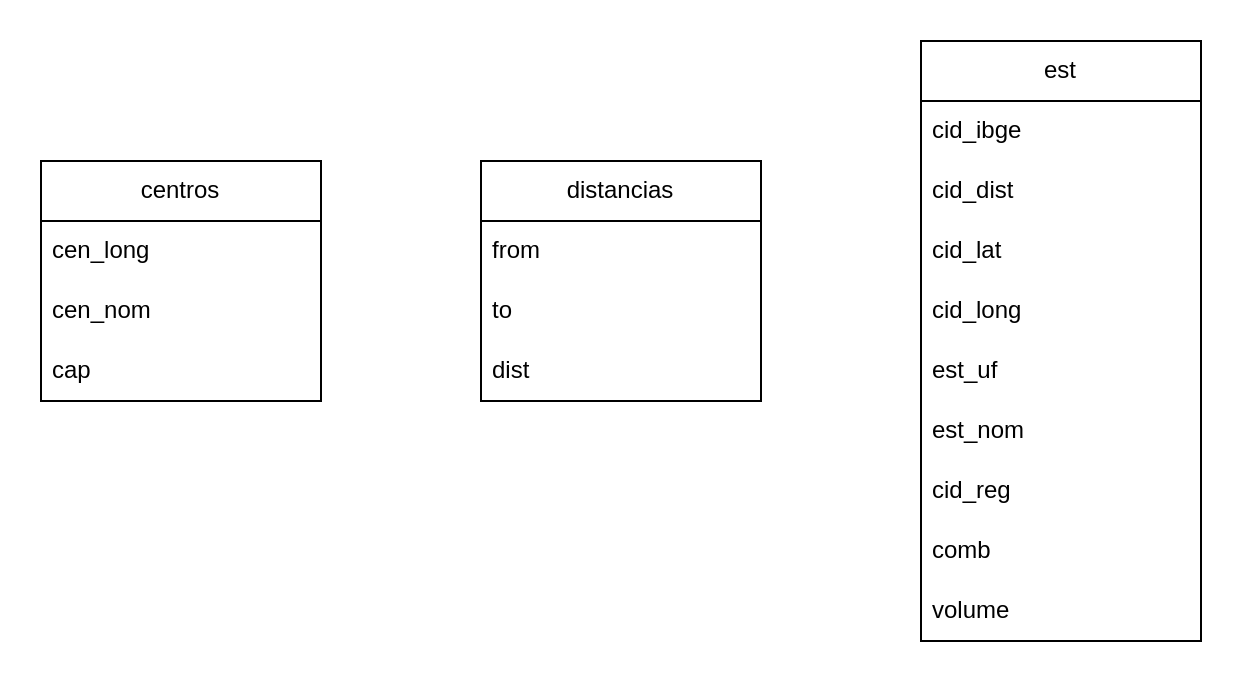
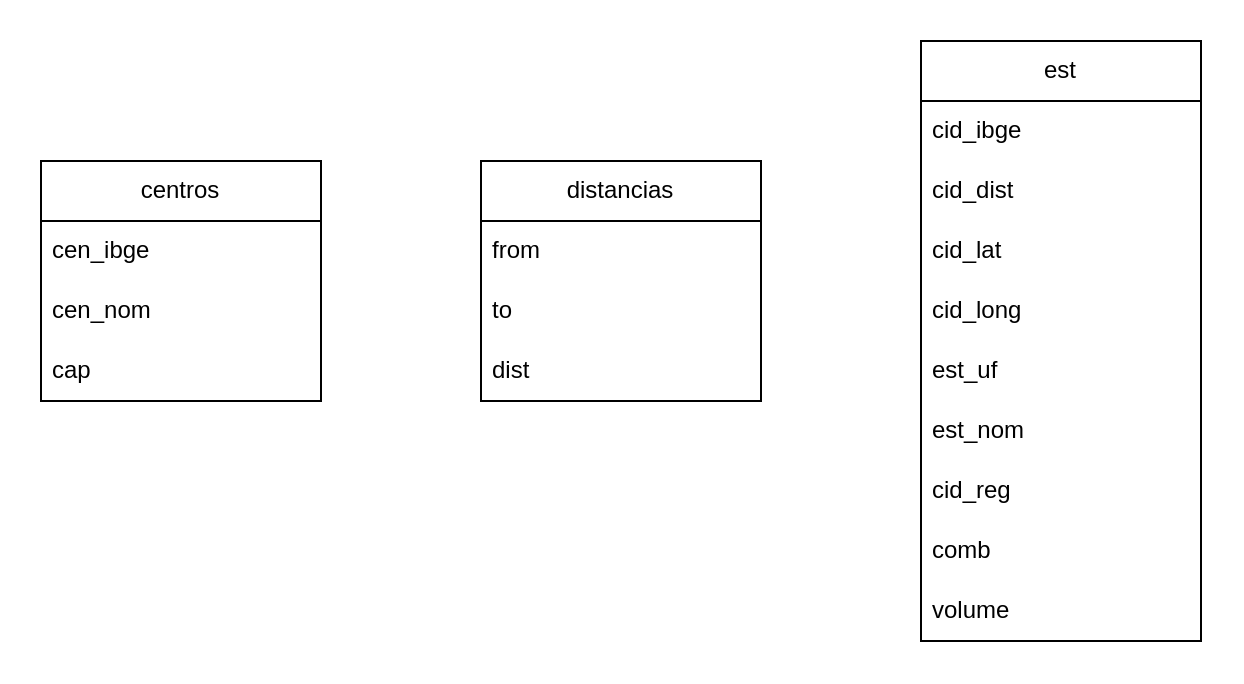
(104, 251) -> (104, 251)
